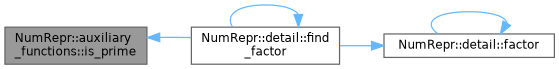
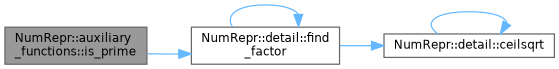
(176, 37) -> (163, 54)
(469, 46) -> (469, 46)
